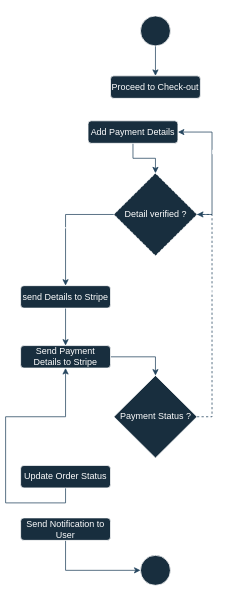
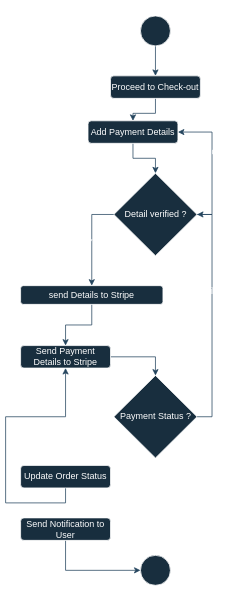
none -> (152, 113)
(156, 214) -> (156, 214)
(66, 297) -> (92, 295)
(212, 324) -> (212, 324)
